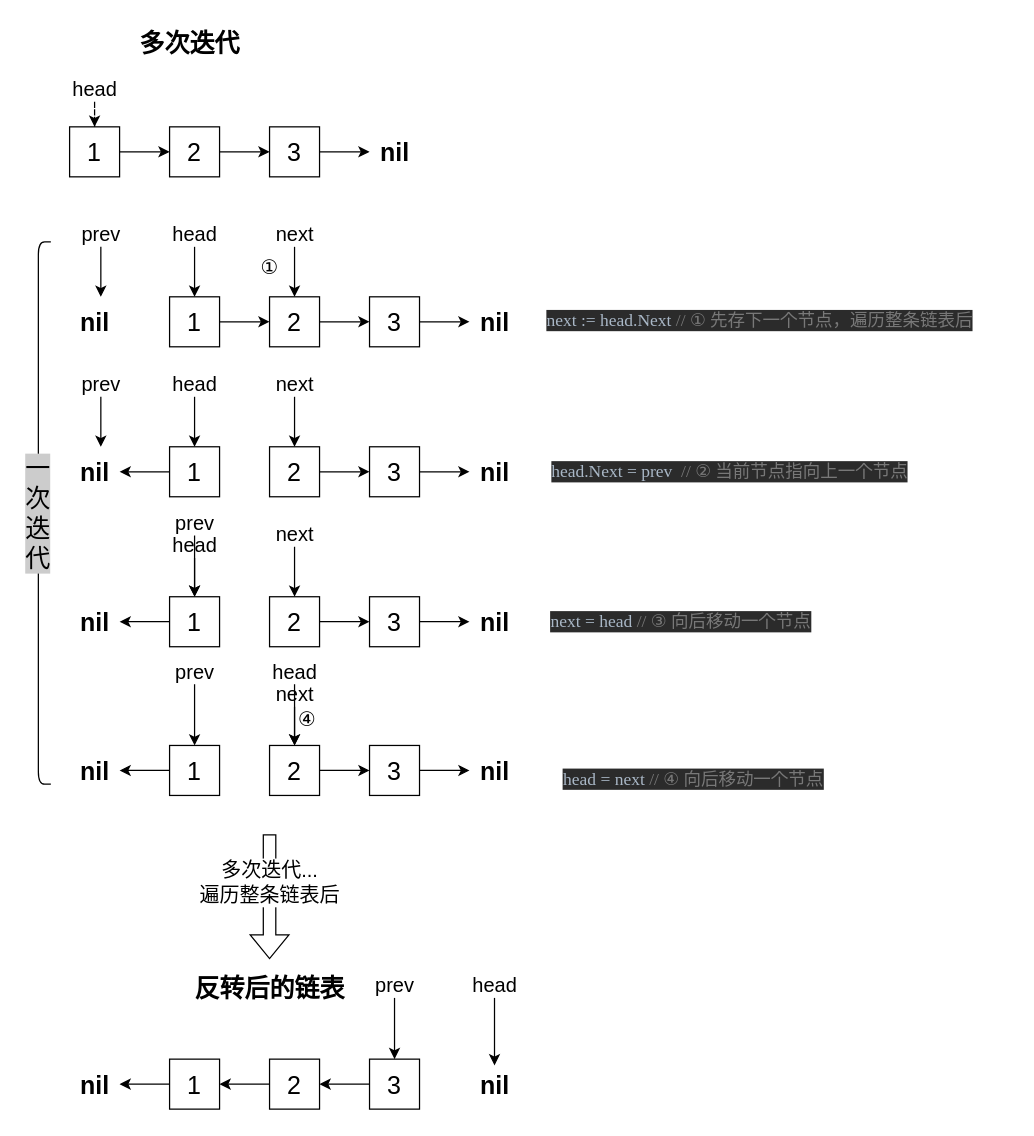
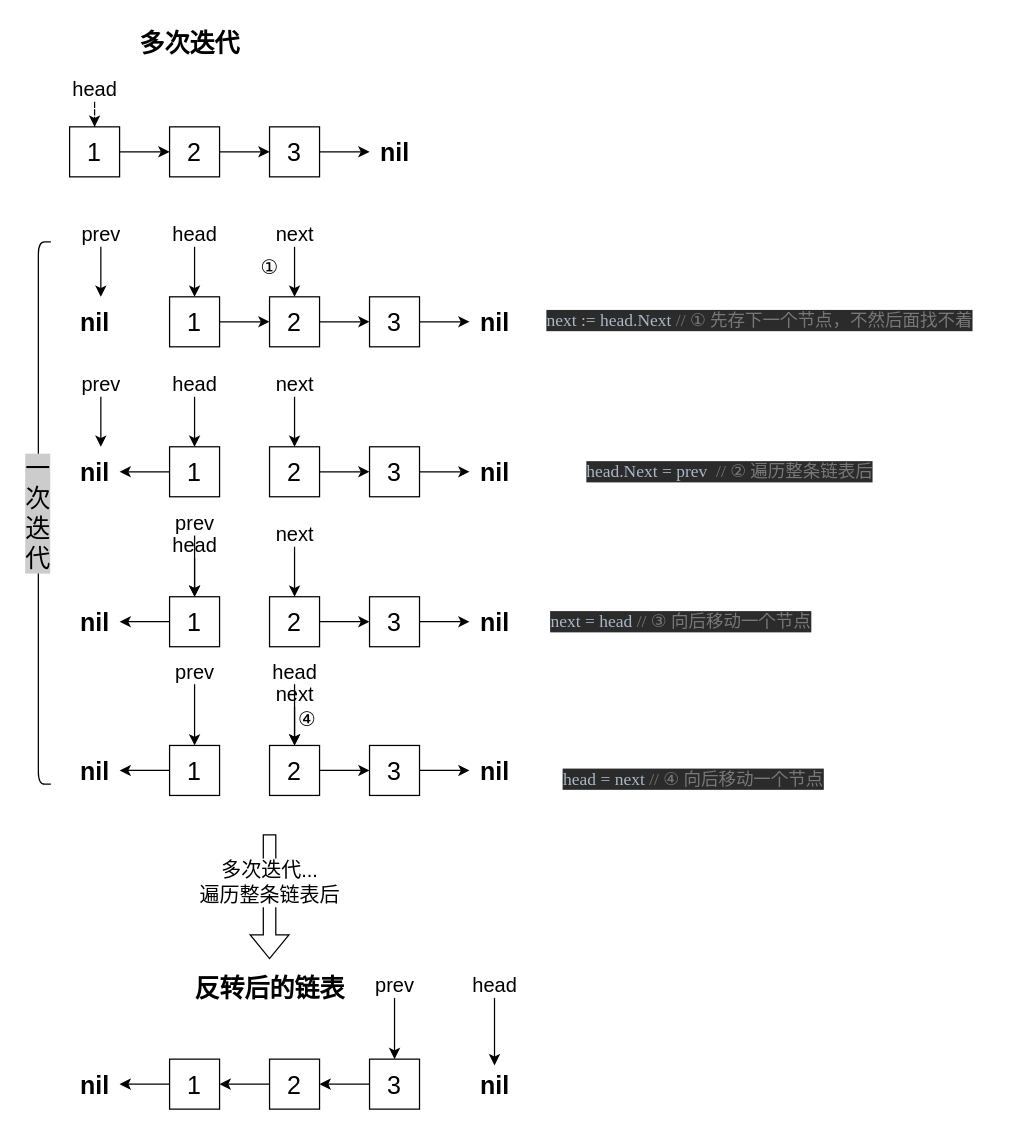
(760, 321) -> (760, 321)
(730, 472) -> (730, 472)
